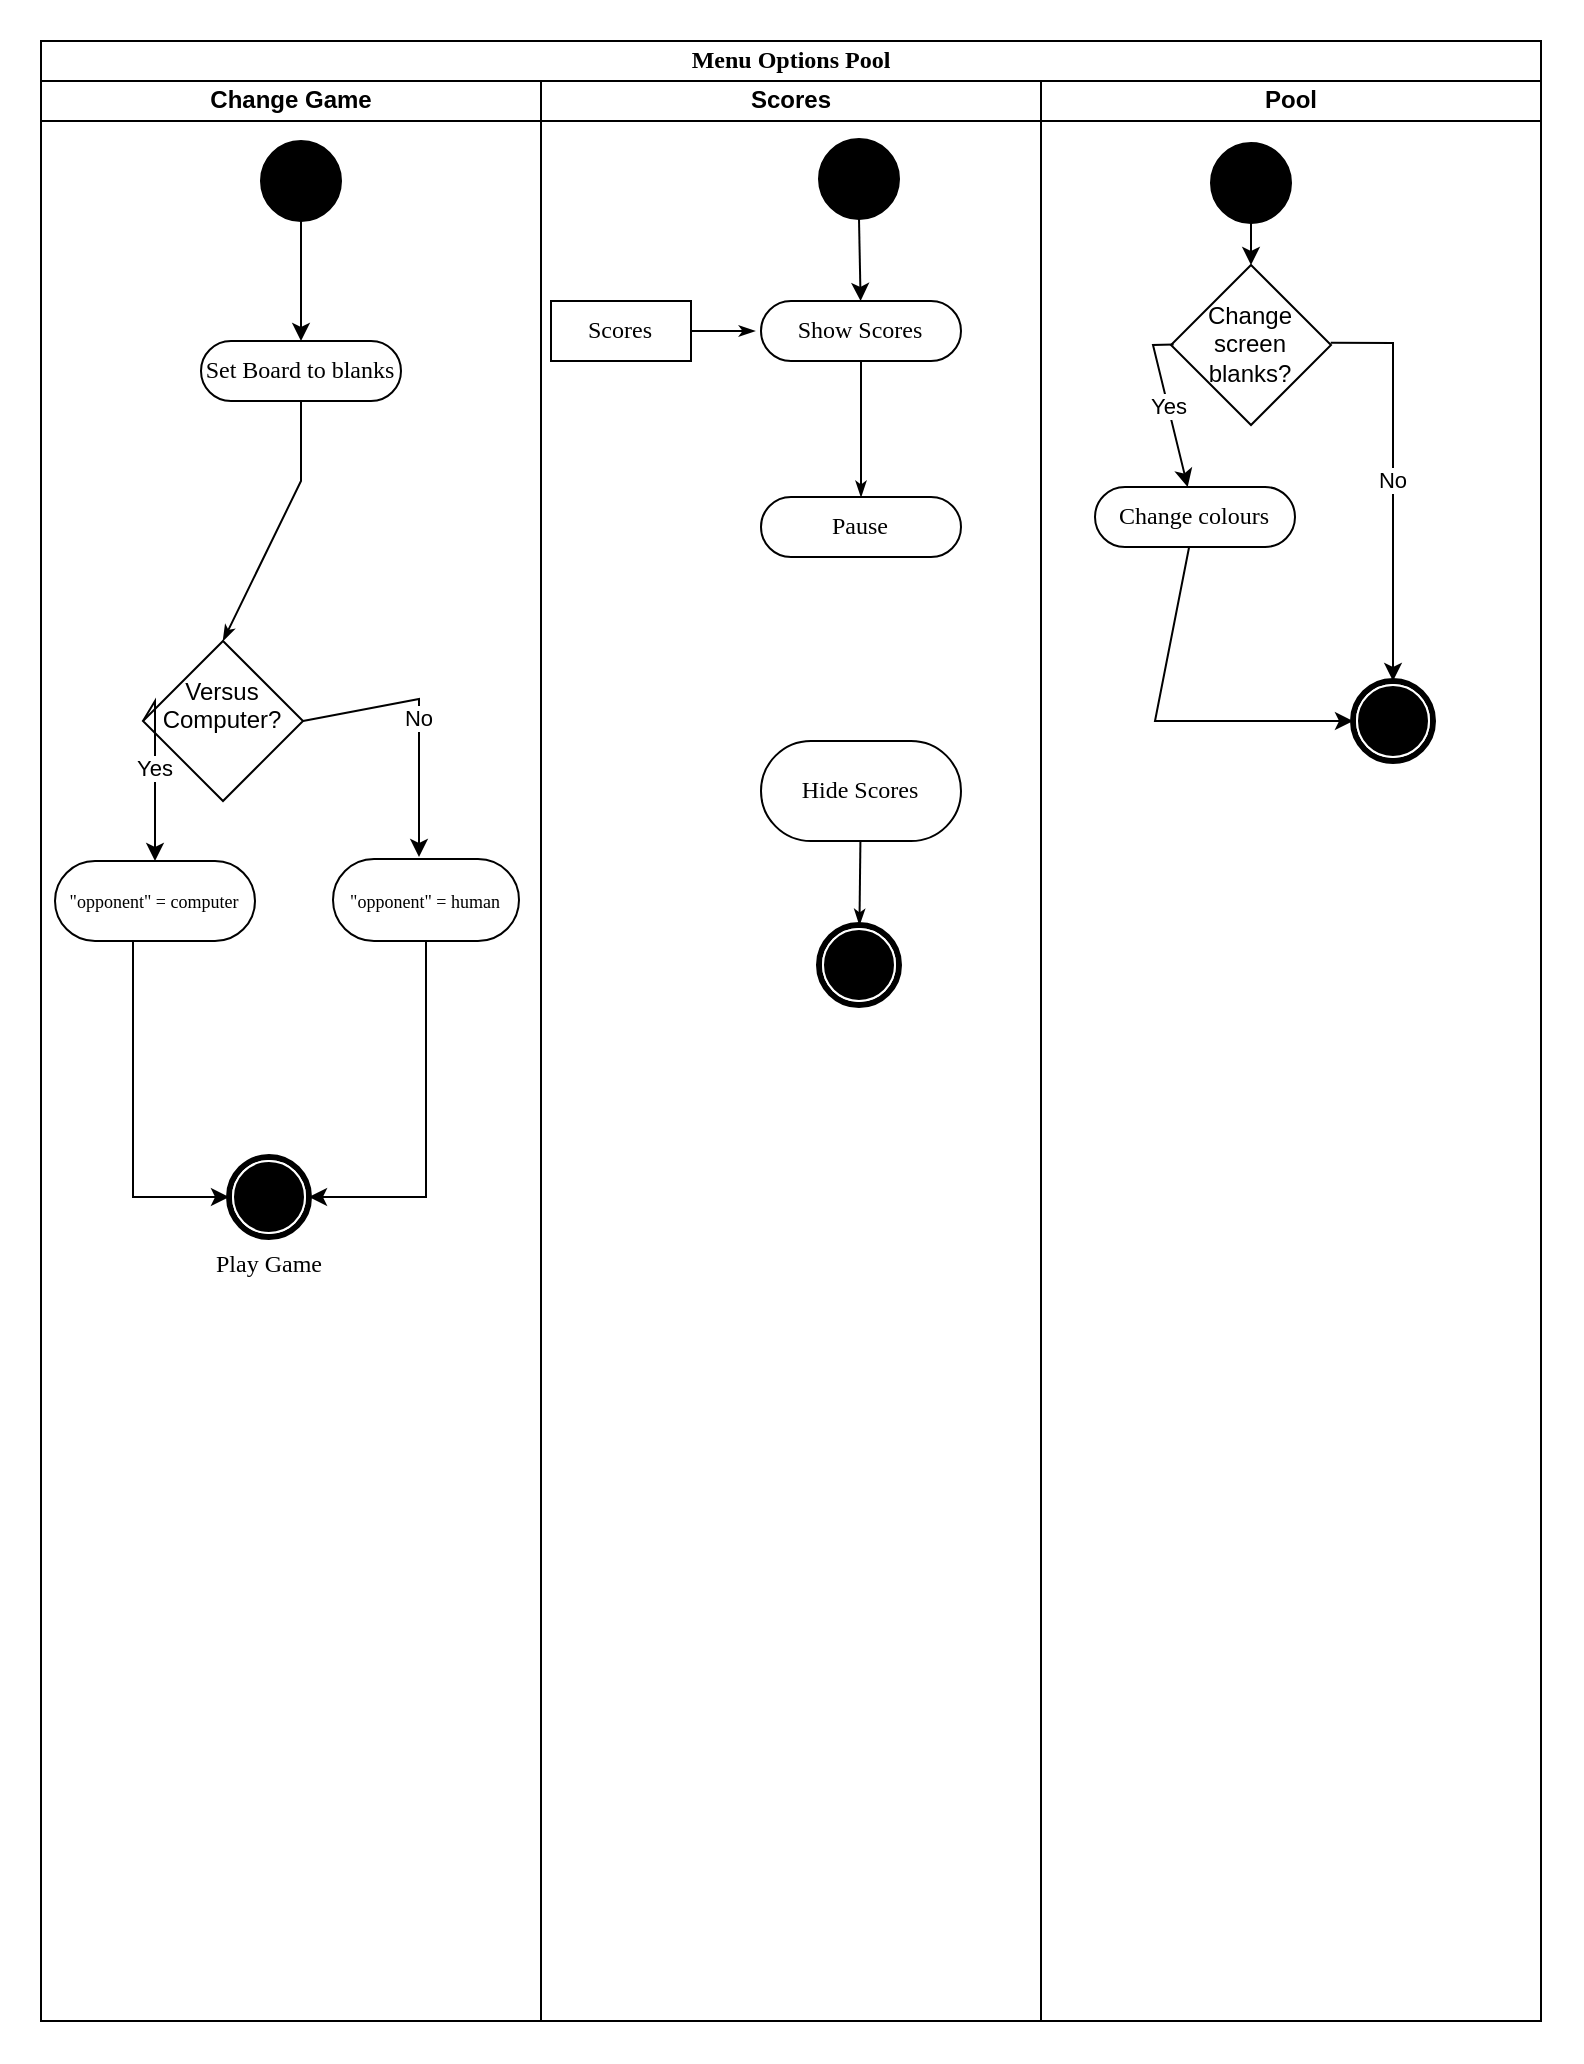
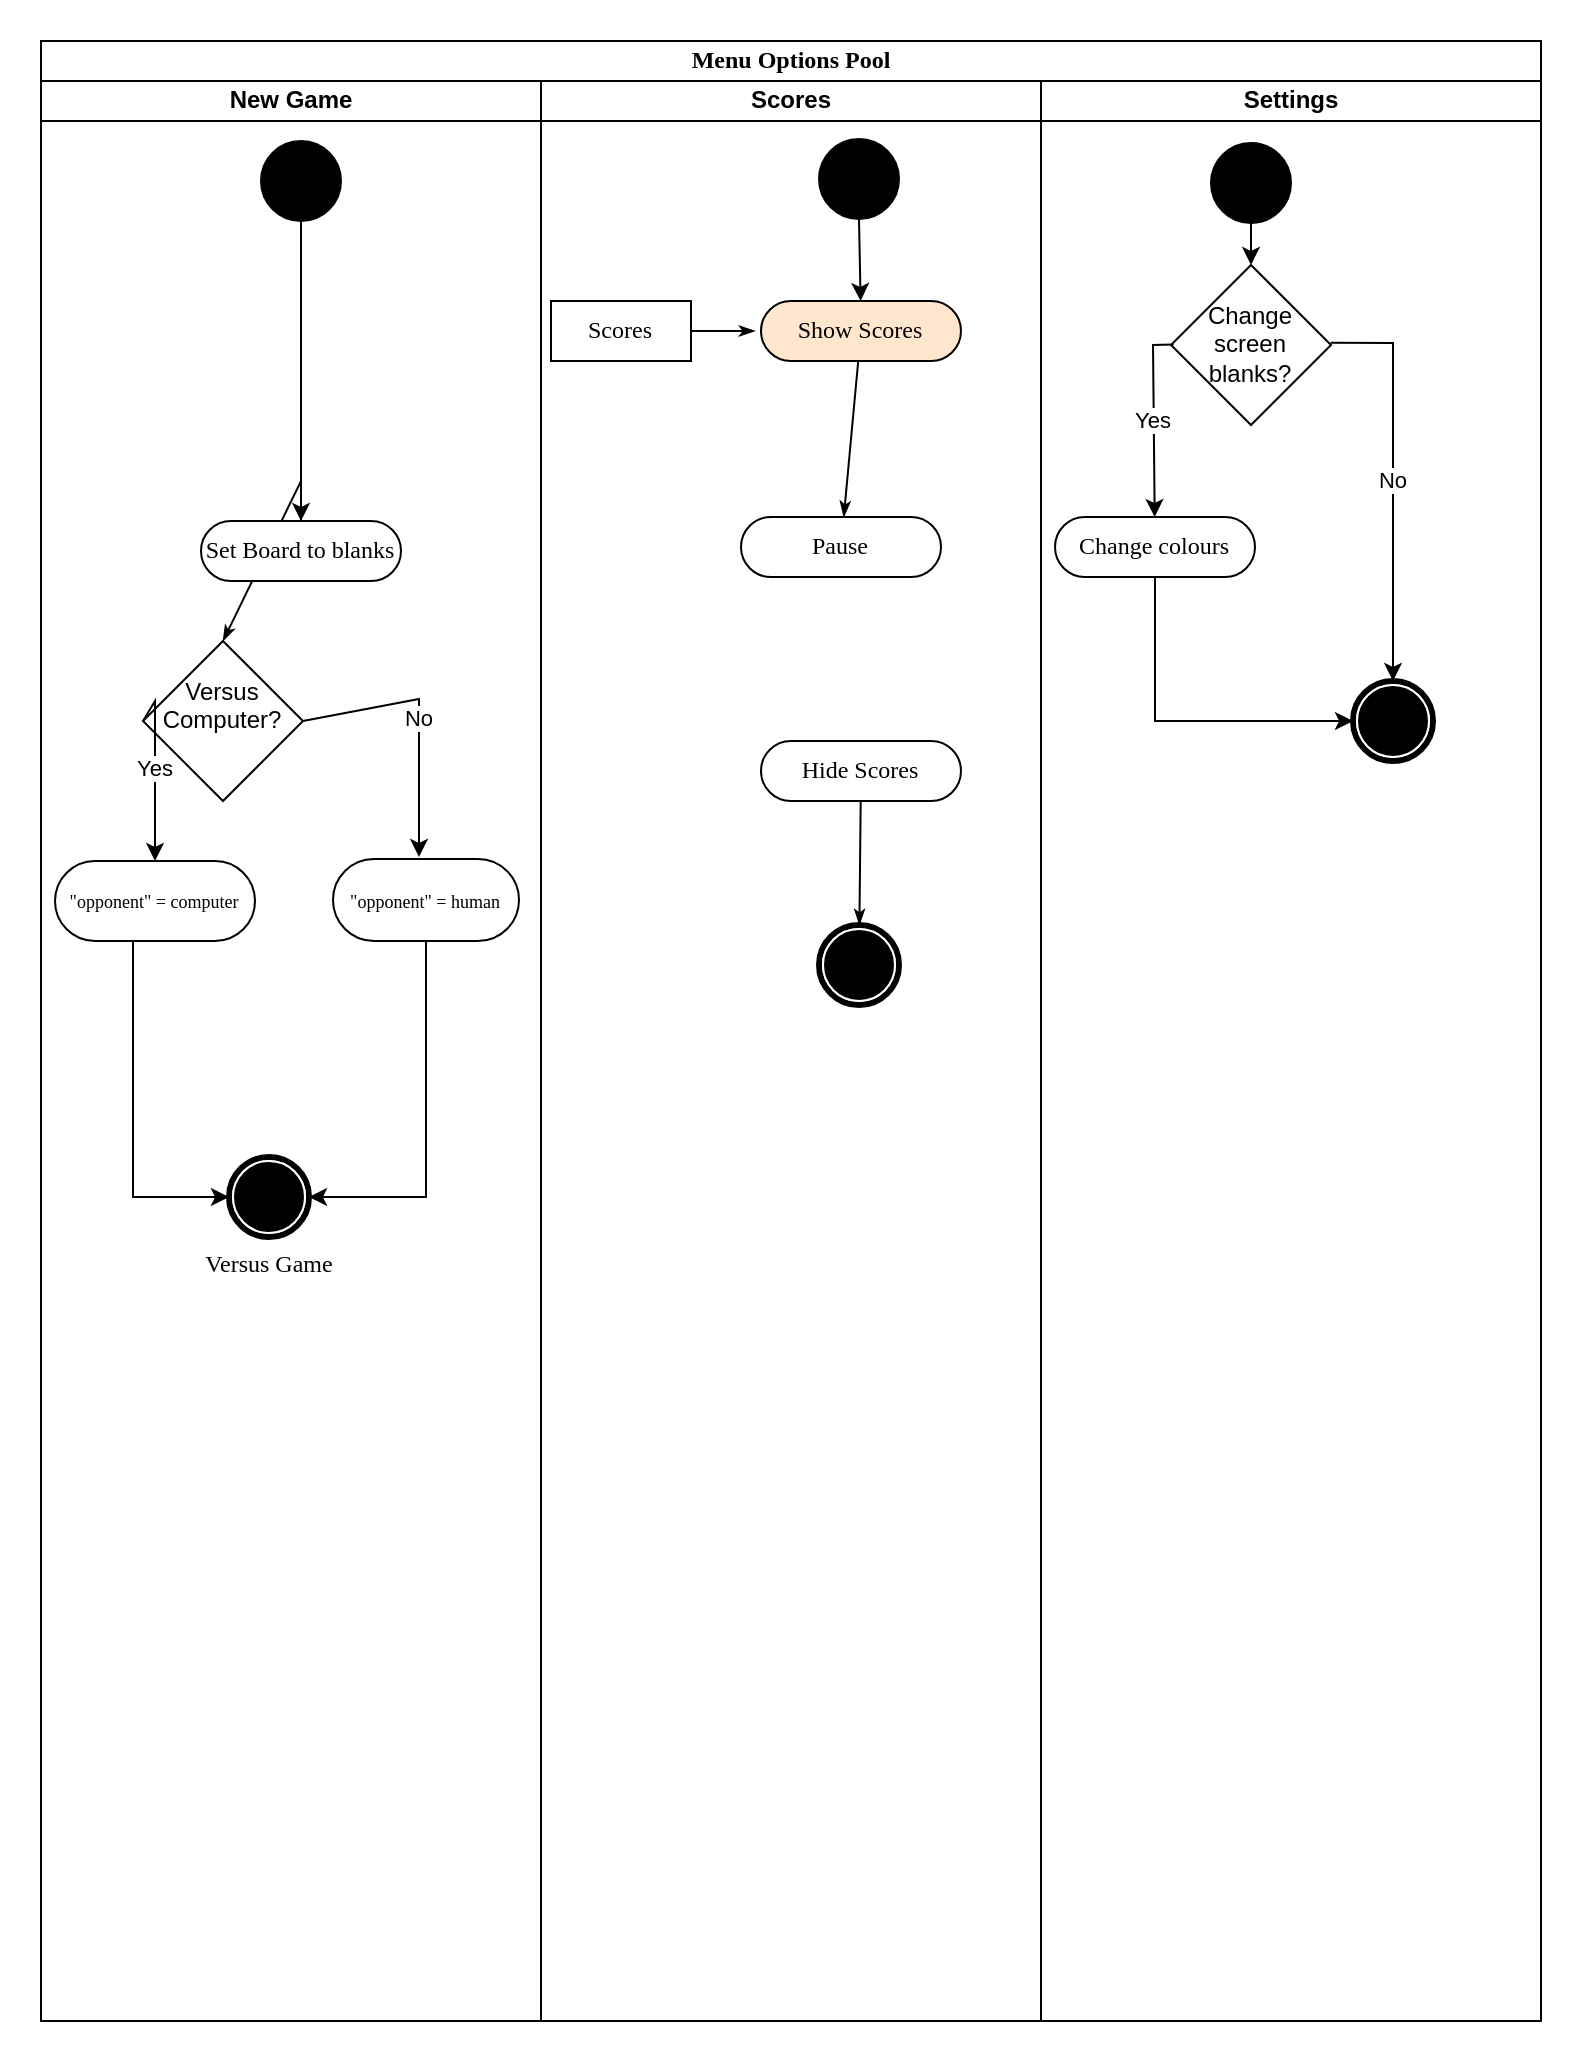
(292, 101) -> (292, 101)
(1292, 101) -> (1292, 101)
(861, 331) -> (861, 331)
(301, 371) -> (301, 551)
(1195, 517) -> (1155, 547)
(861, 527) -> (841, 547)
(861, 791) -> (861, 771)
(270, 1265) -> (270, 1265)
